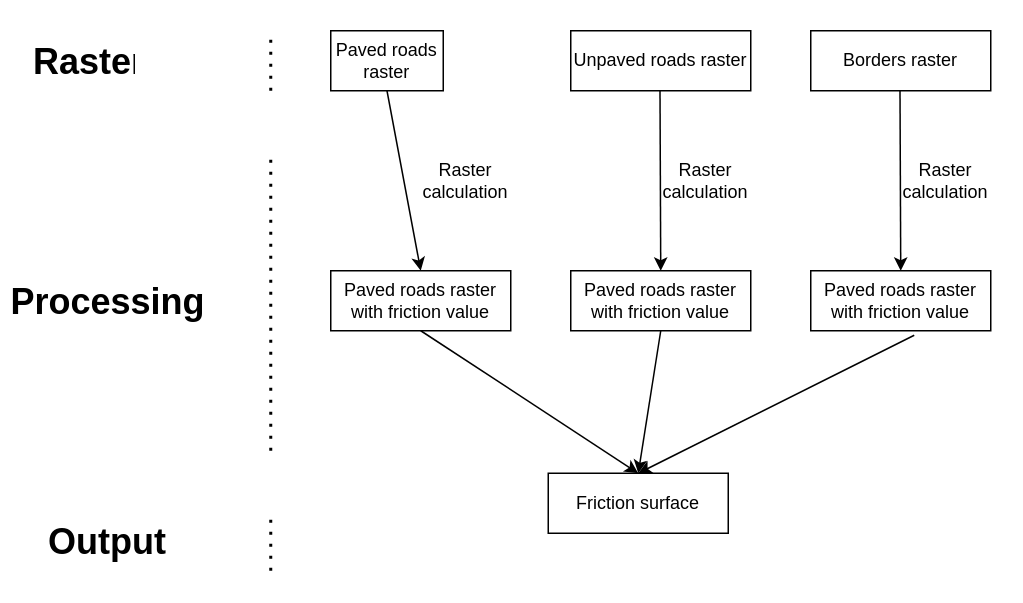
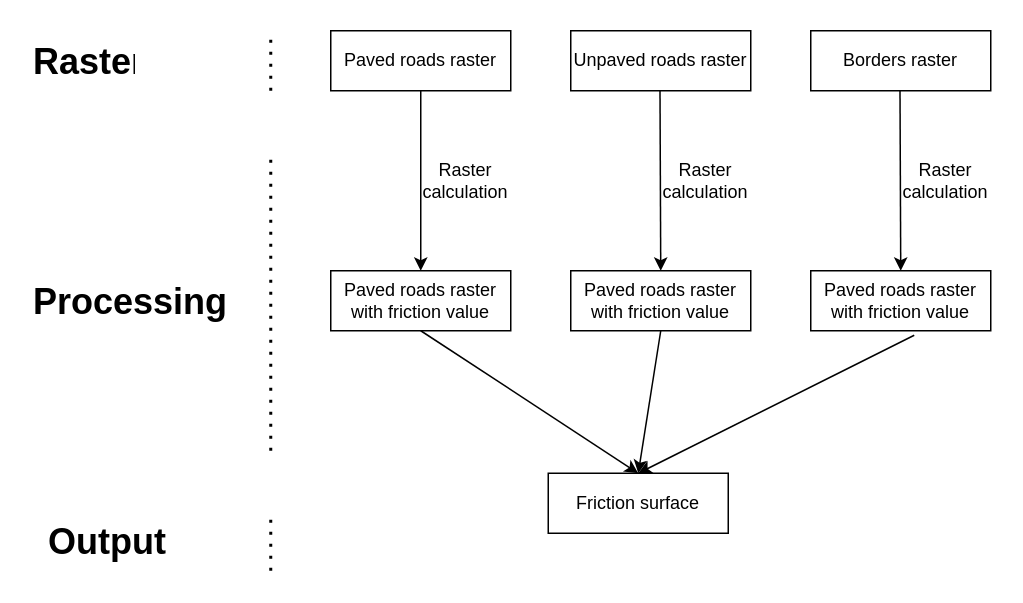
(387, 61) -> (421, 61)
(113, 301) -> (136, 301)
